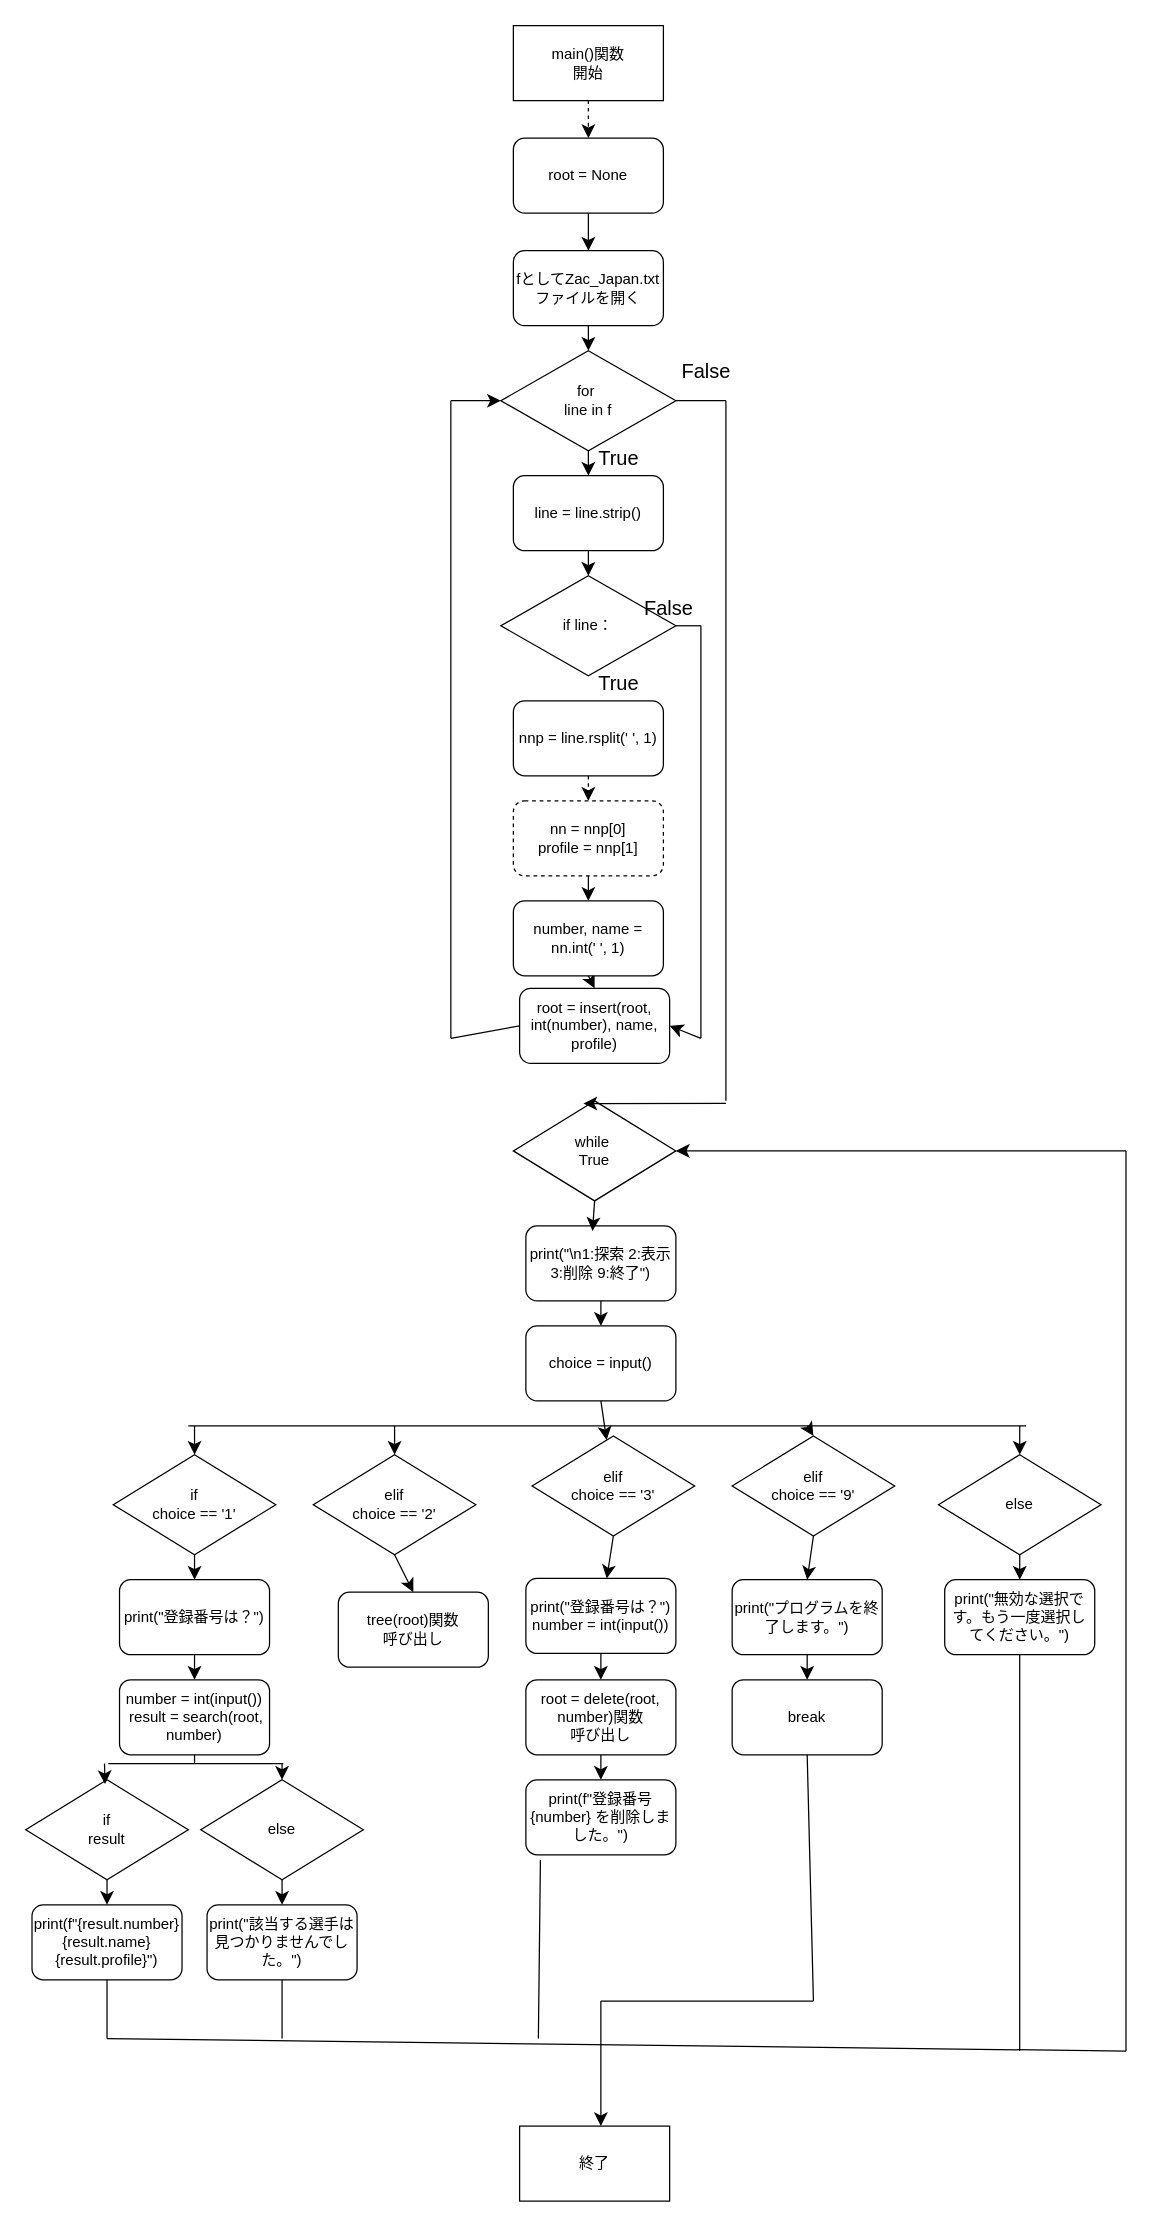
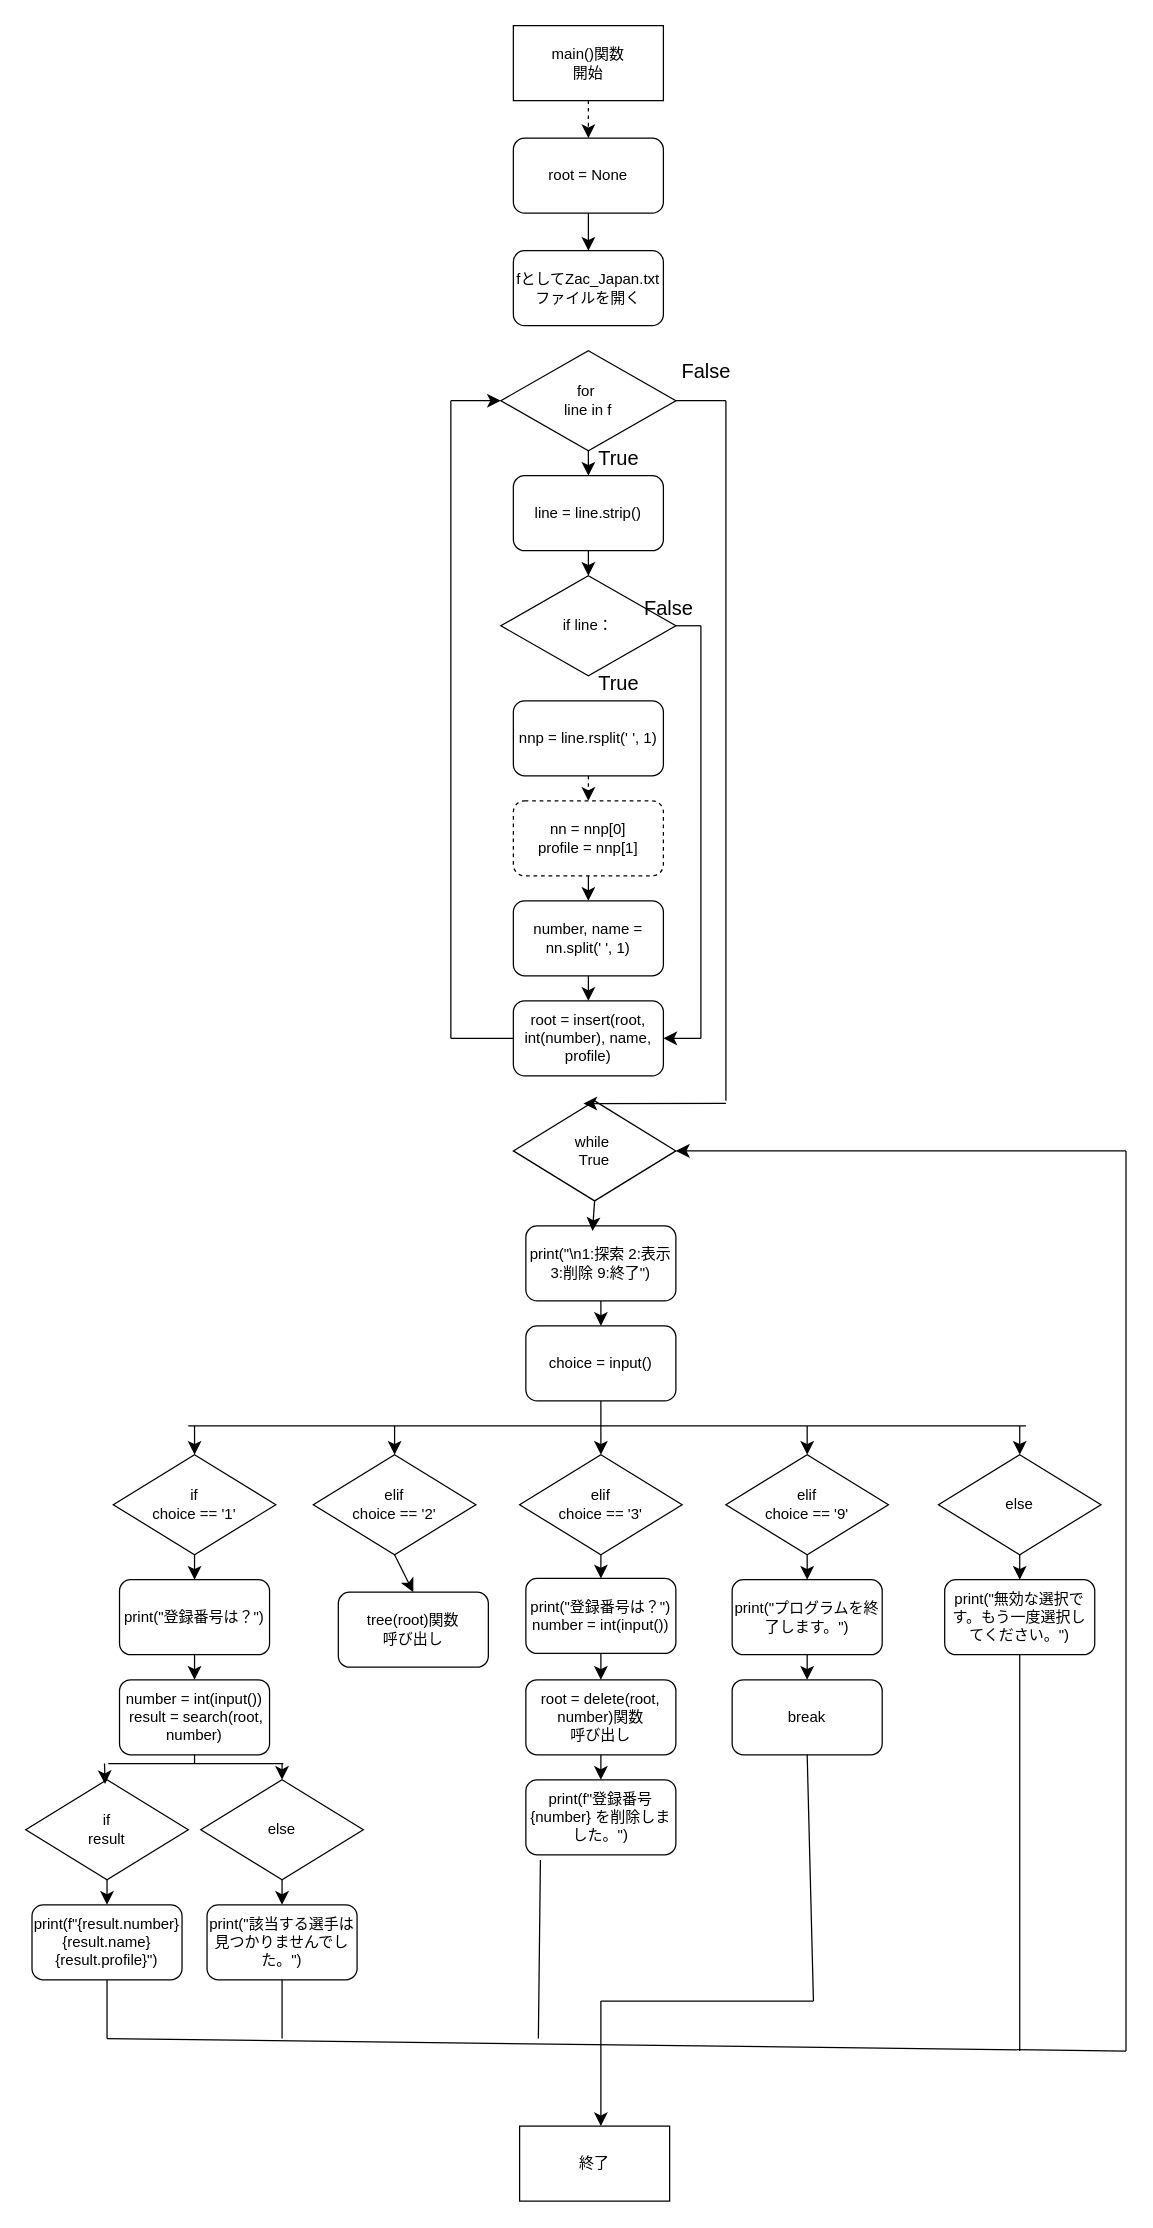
(588, 331) -> none
(588, 938) -> (588, 938)
(594, 1026) -> (588, 1038)
(613, 1486) -> (601, 1504)
(813, 1486) -> (807, 1504)
